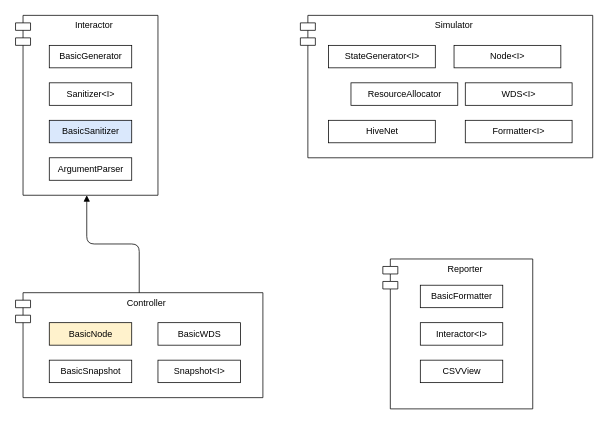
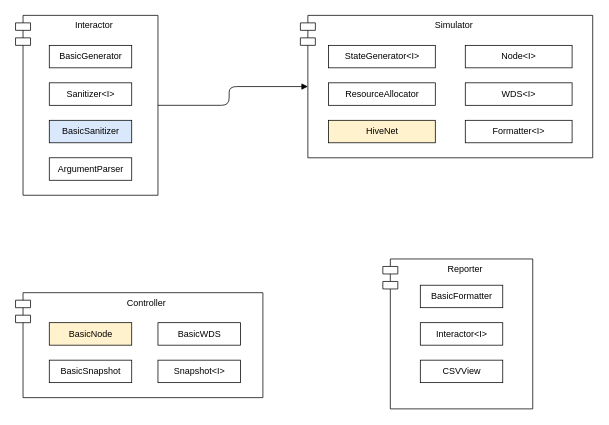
(508, 57) -> (519, 57)
none -> (229, 93)
(404, 94) -> (382, 94)
(382, 132) -> (382, 132)
(139, 267) -> none
